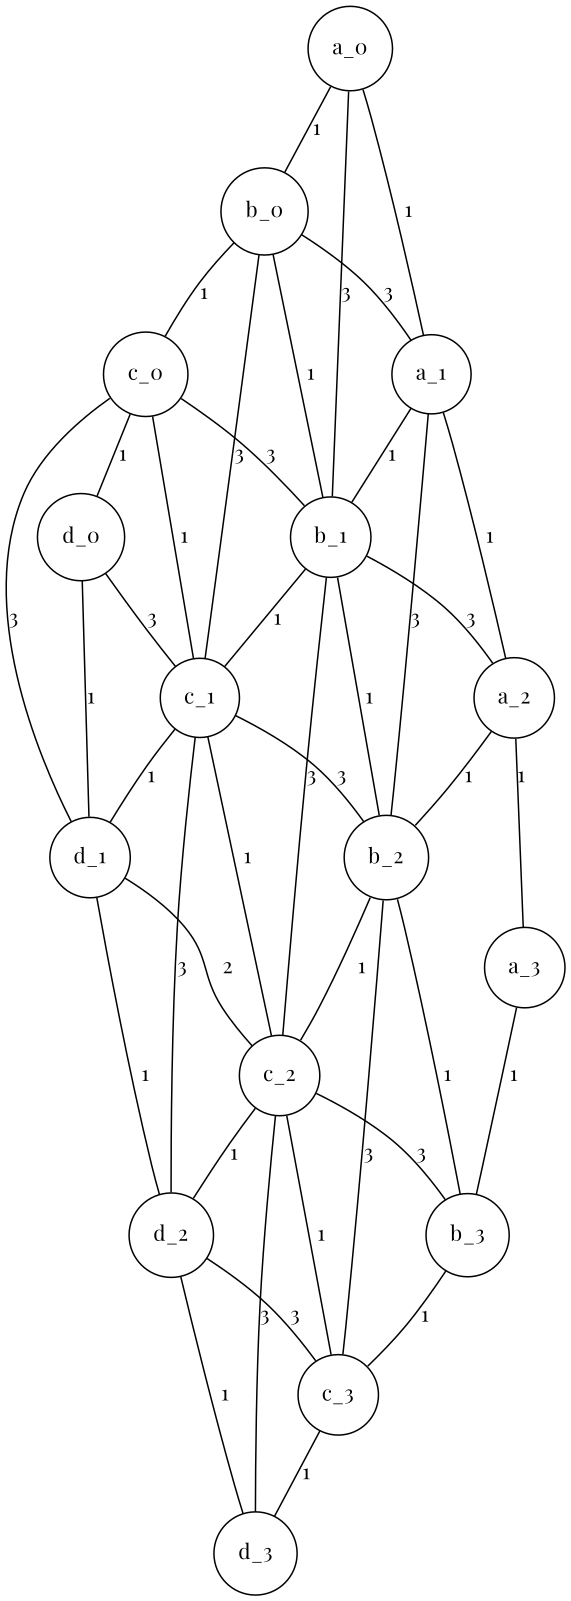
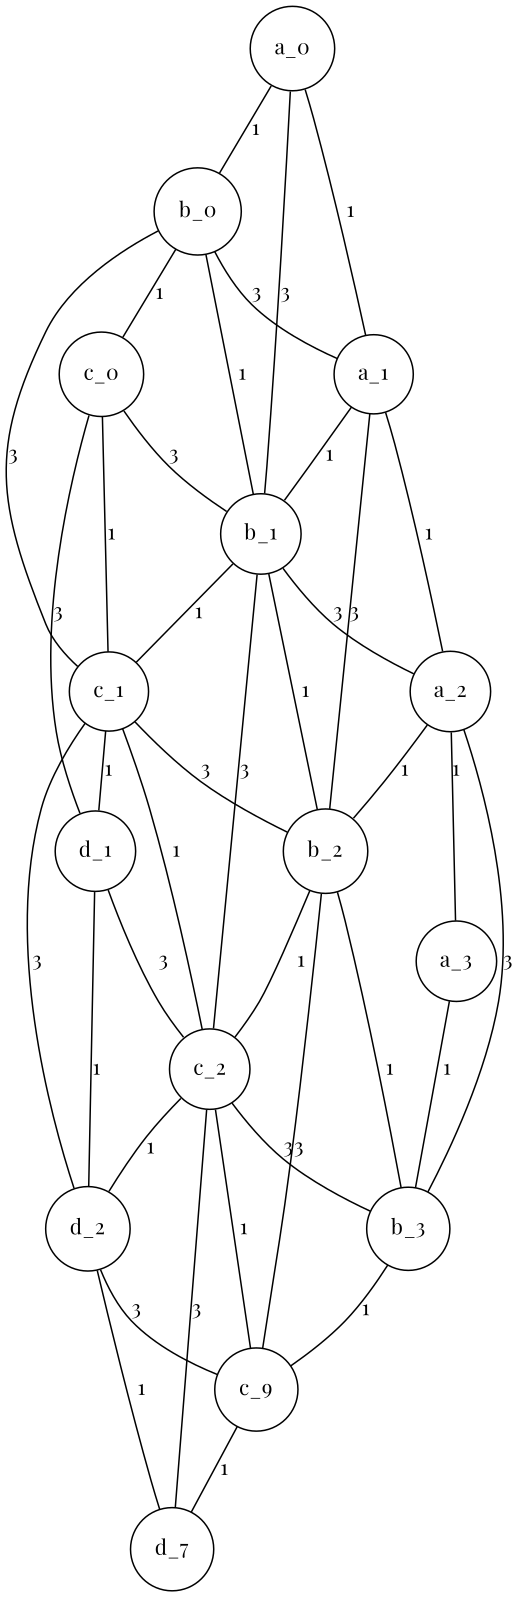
(81, 537) -> none
none -> (503, 965)
(228, 968) -> (164, 961)
(338, 1395) -> (256, 1390)
(256, 1554) -> (172, 1549)
